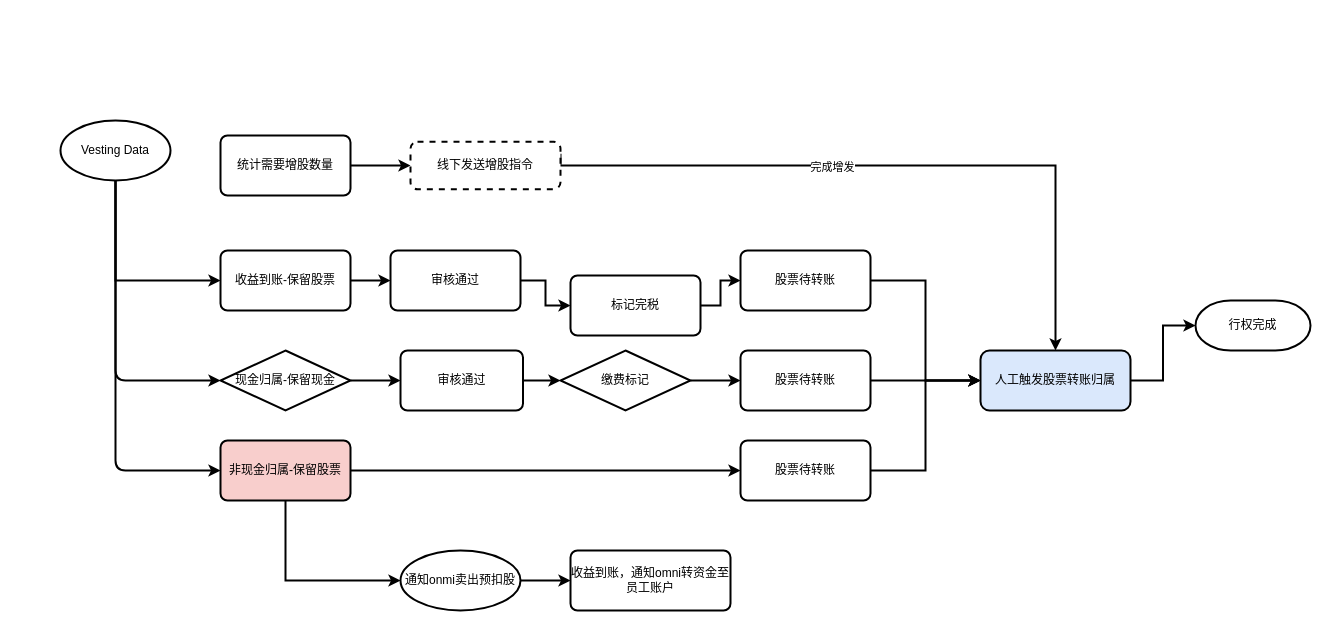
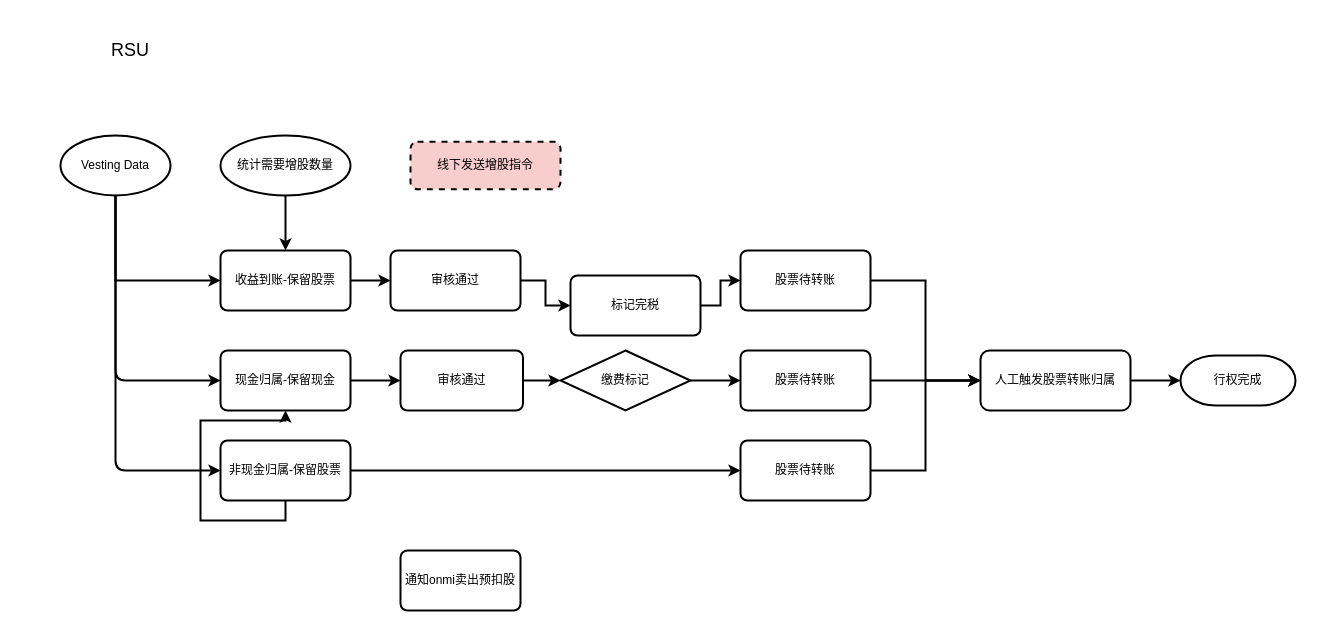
none -> (131, 51)
(116, 151) -> (116, 166)
(286, 166) -> (286, 166)
(376, 166) -> (286, 219)
(486, 166) -> (486, 166)
(891, 166) -> none
(1253, 326) -> (1238, 381)
(286, 381) -> (286, 381)
(1056, 381) -> (1056, 381)
(286, 471) -> (286, 471)
(308, 581) -> (201, 472)
(461, 581) -> (461, 581)
(541, 581) -> none
(651, 581) -> none
